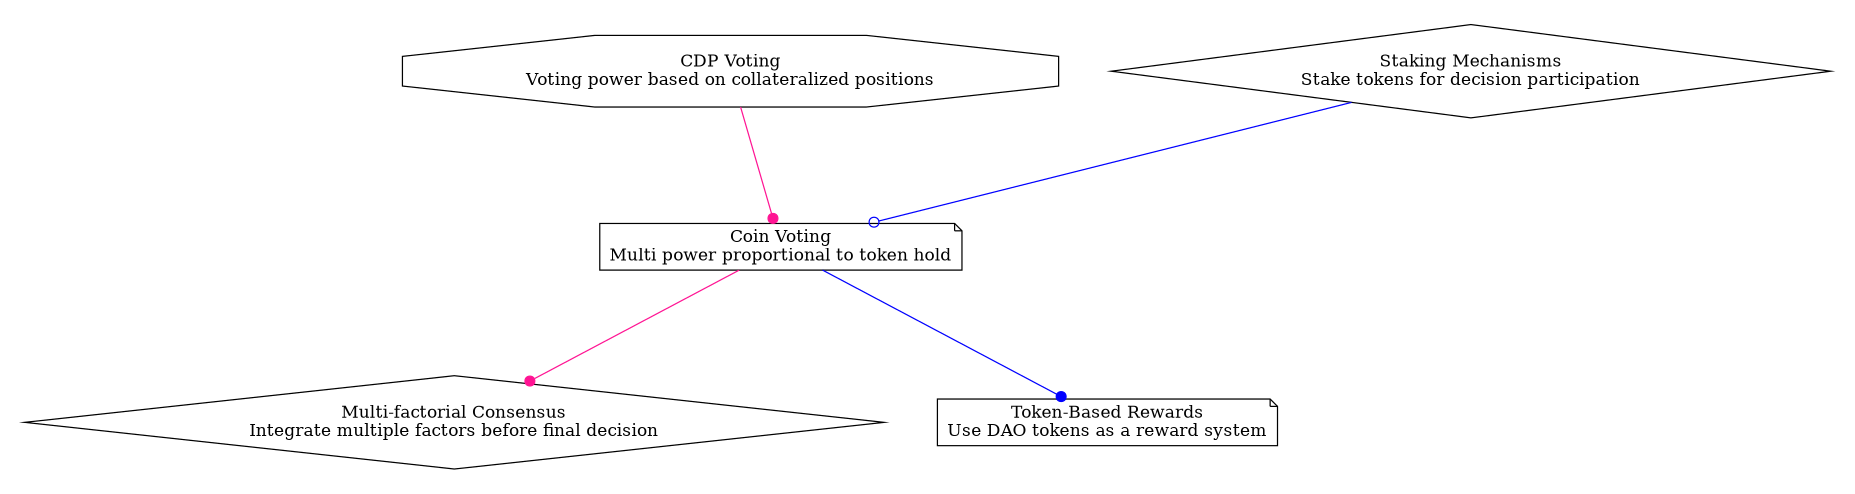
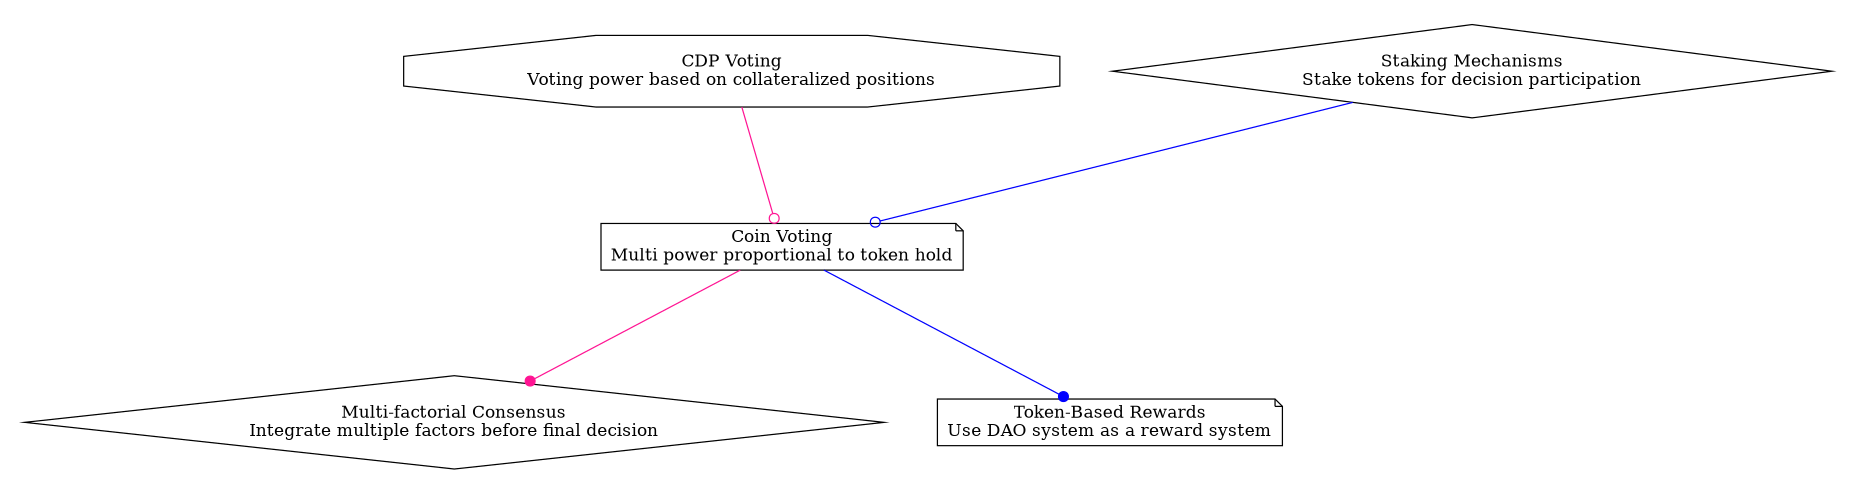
(756, 160) -> (757, 160)
(1107, 422) -> (1110, 422)
